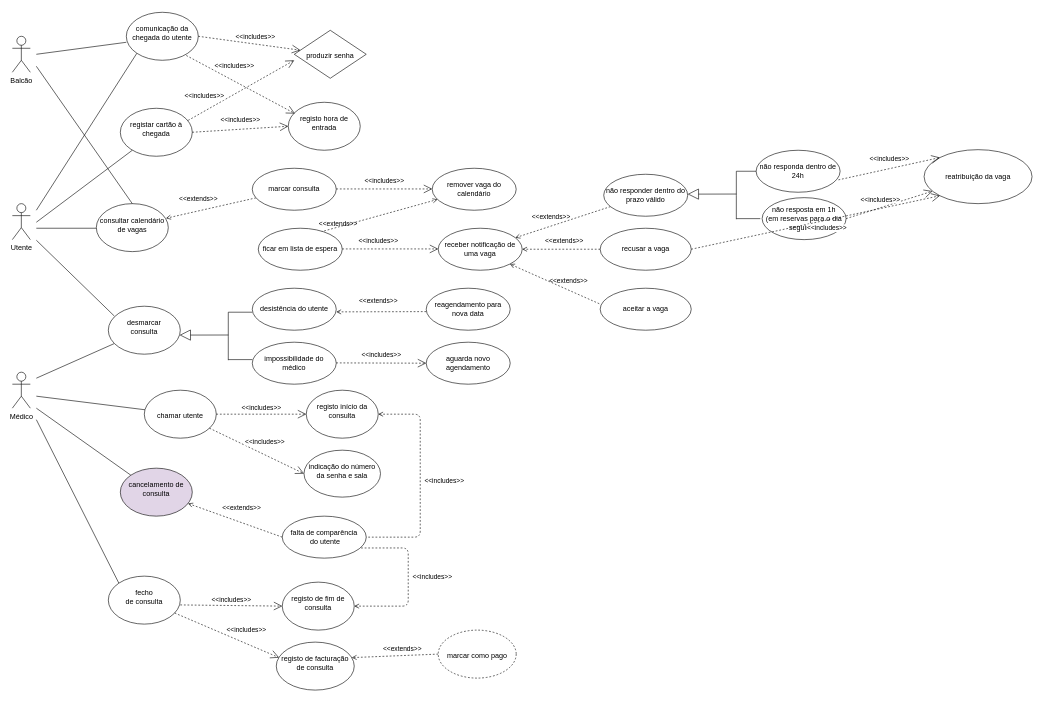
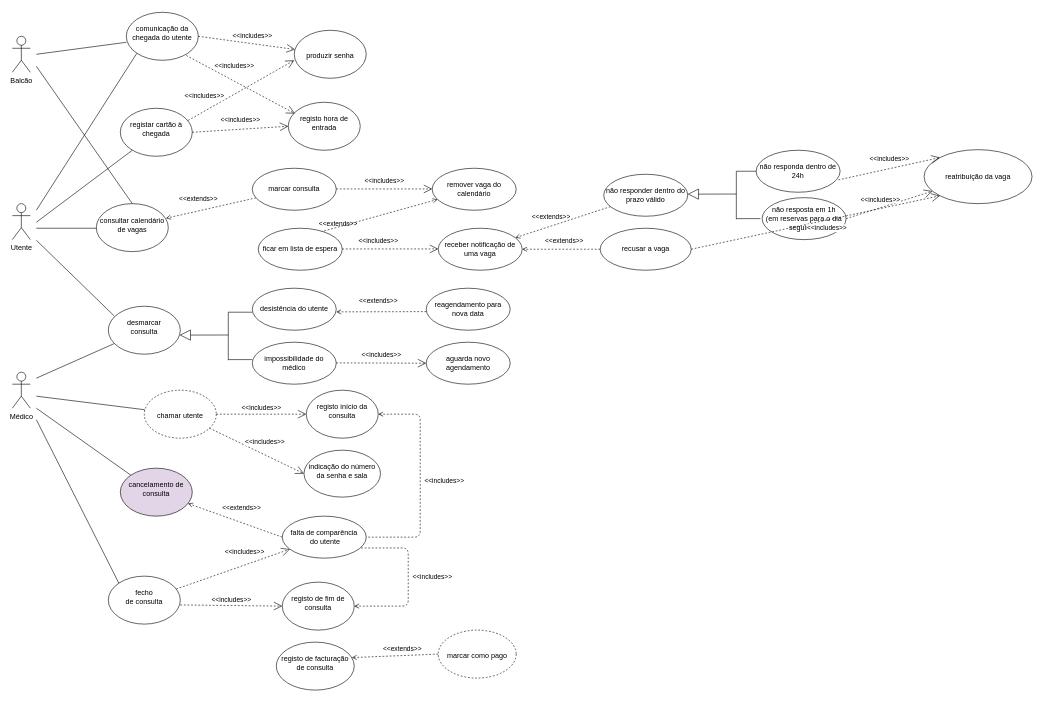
(330, 54) -> (330, 54)
(555, 284) -> none
(646, 309) -> none
(180, 414) -> (180, 414)
(226, 635) -> (232, 570)
